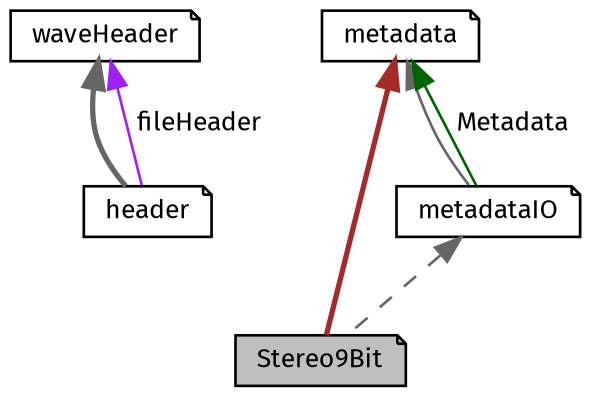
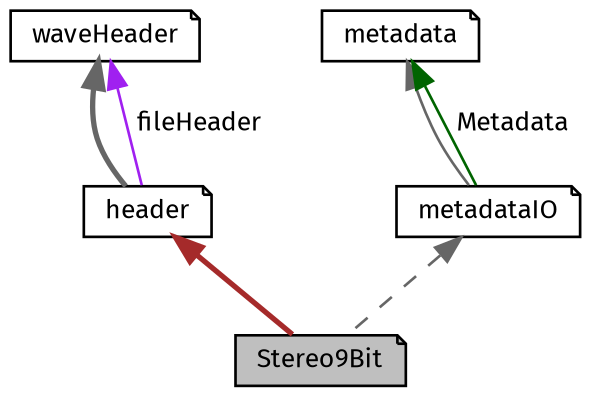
(357, 211) -> (244, 295)
